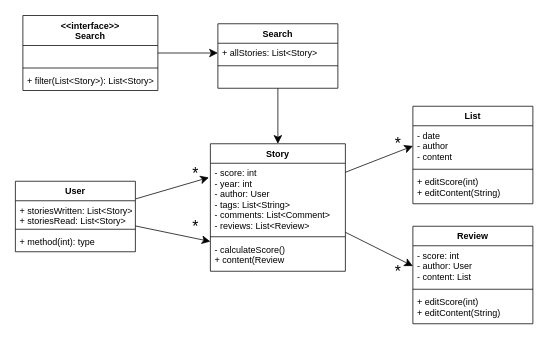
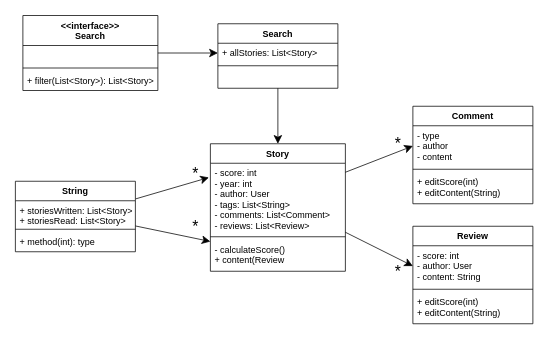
(473, 116) -> (473, 116)
(431, 136) -> (431, 136)
(75, 191) -> (75, 191)
(443, 256) -> (443, 256)
